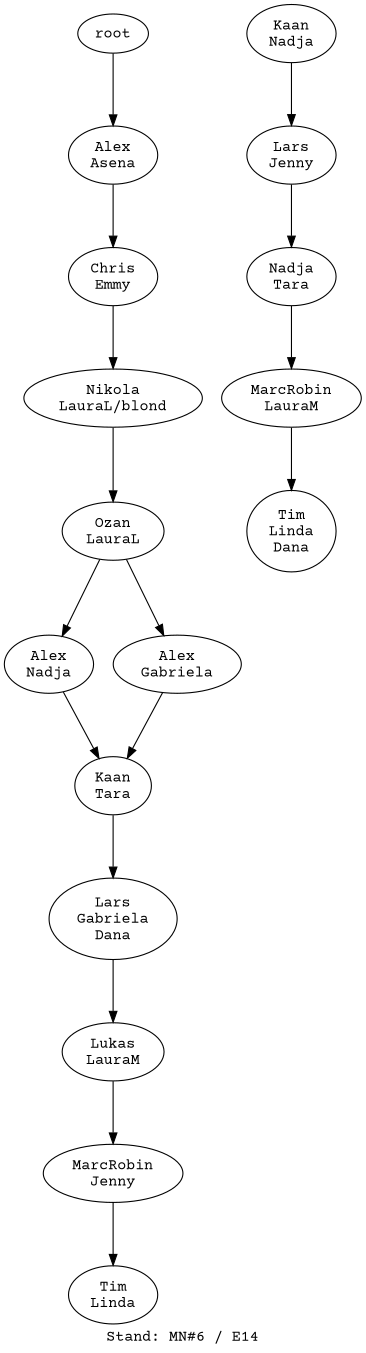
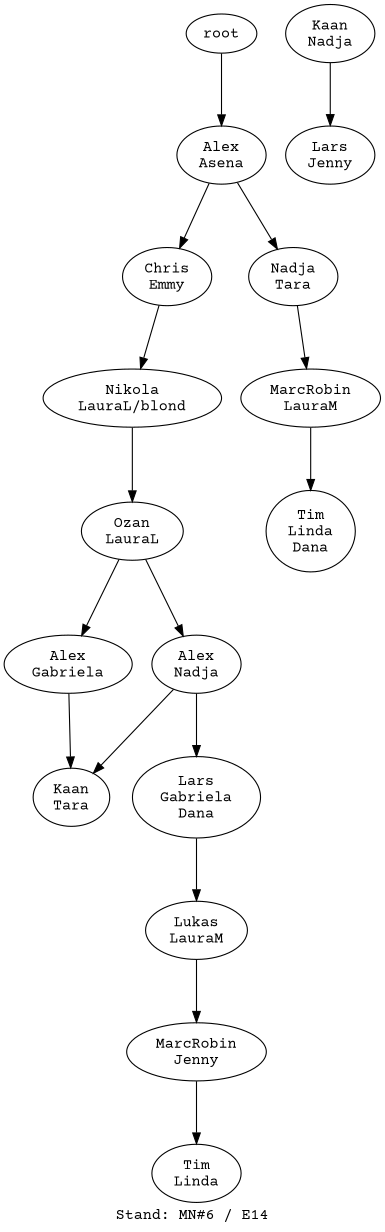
(291, 210) -> (254, 211)
(113, 841) -> (197, 719)
